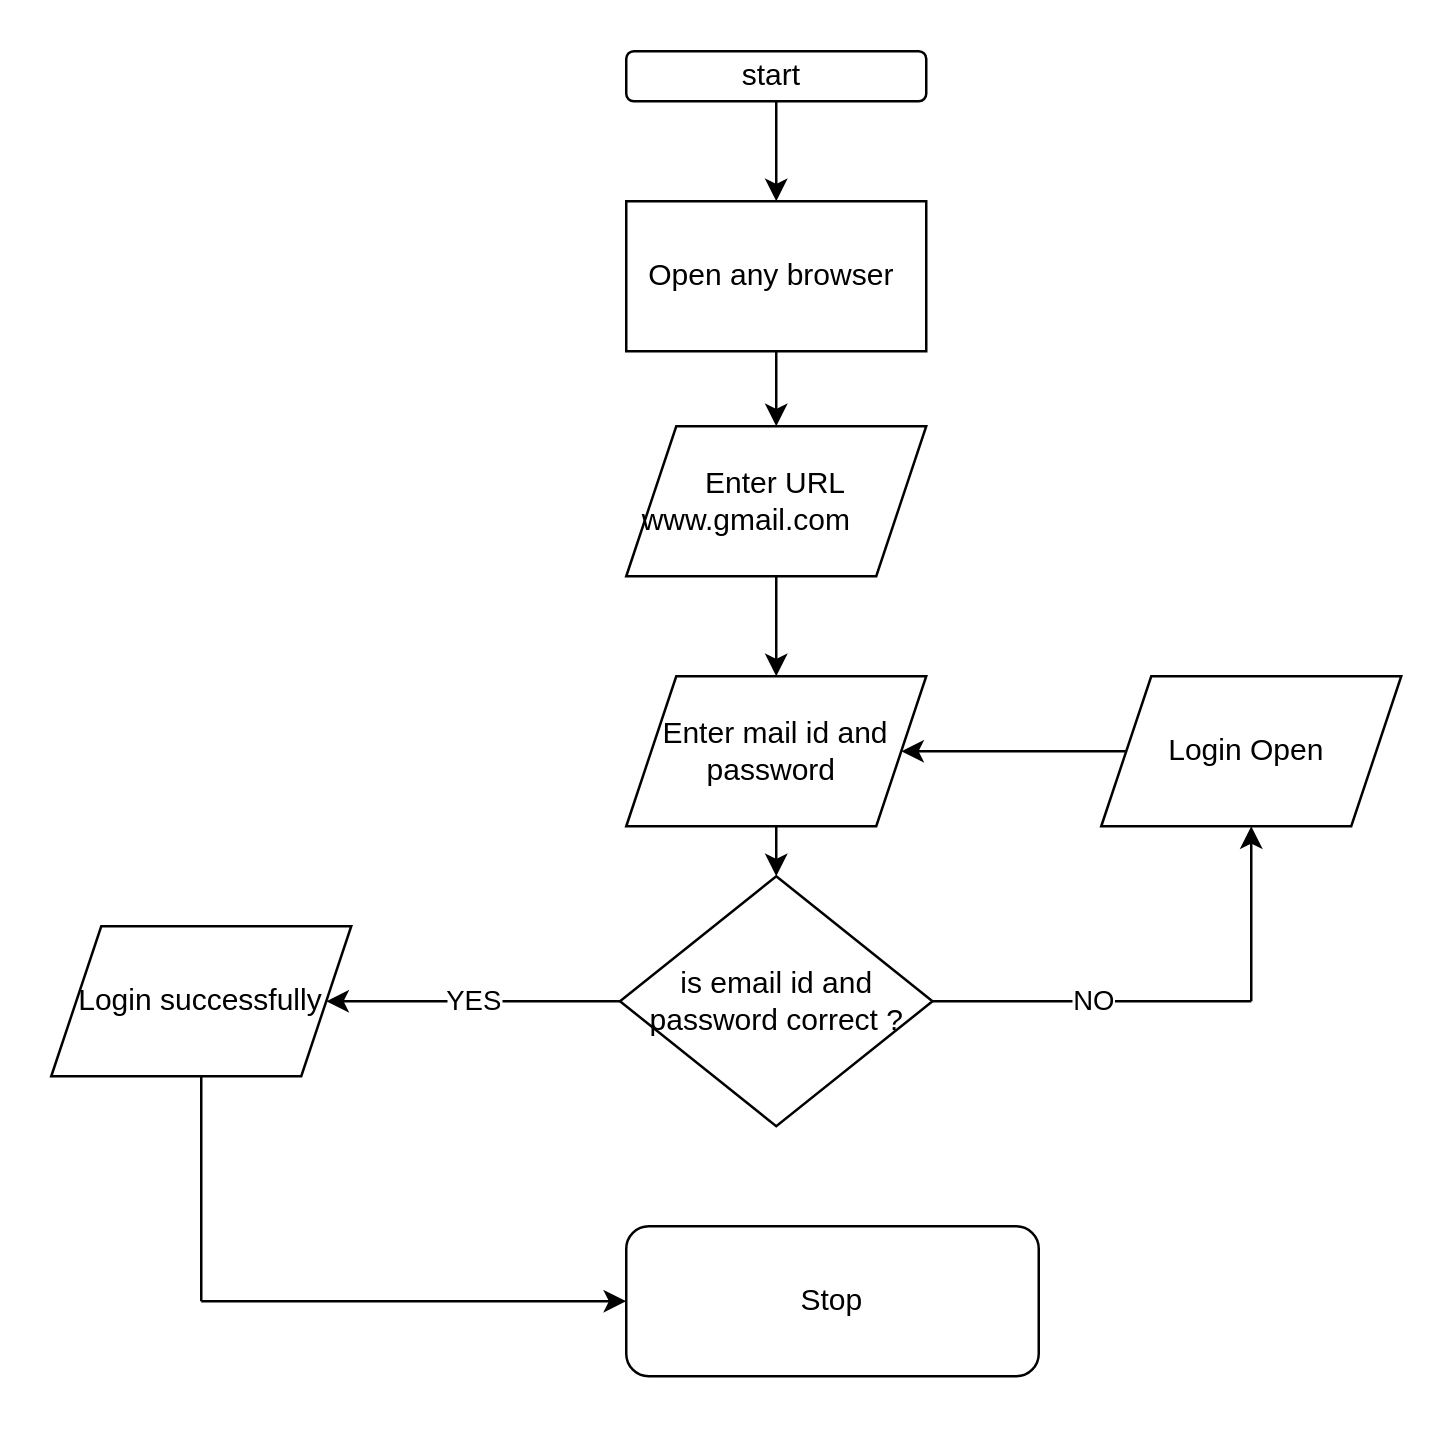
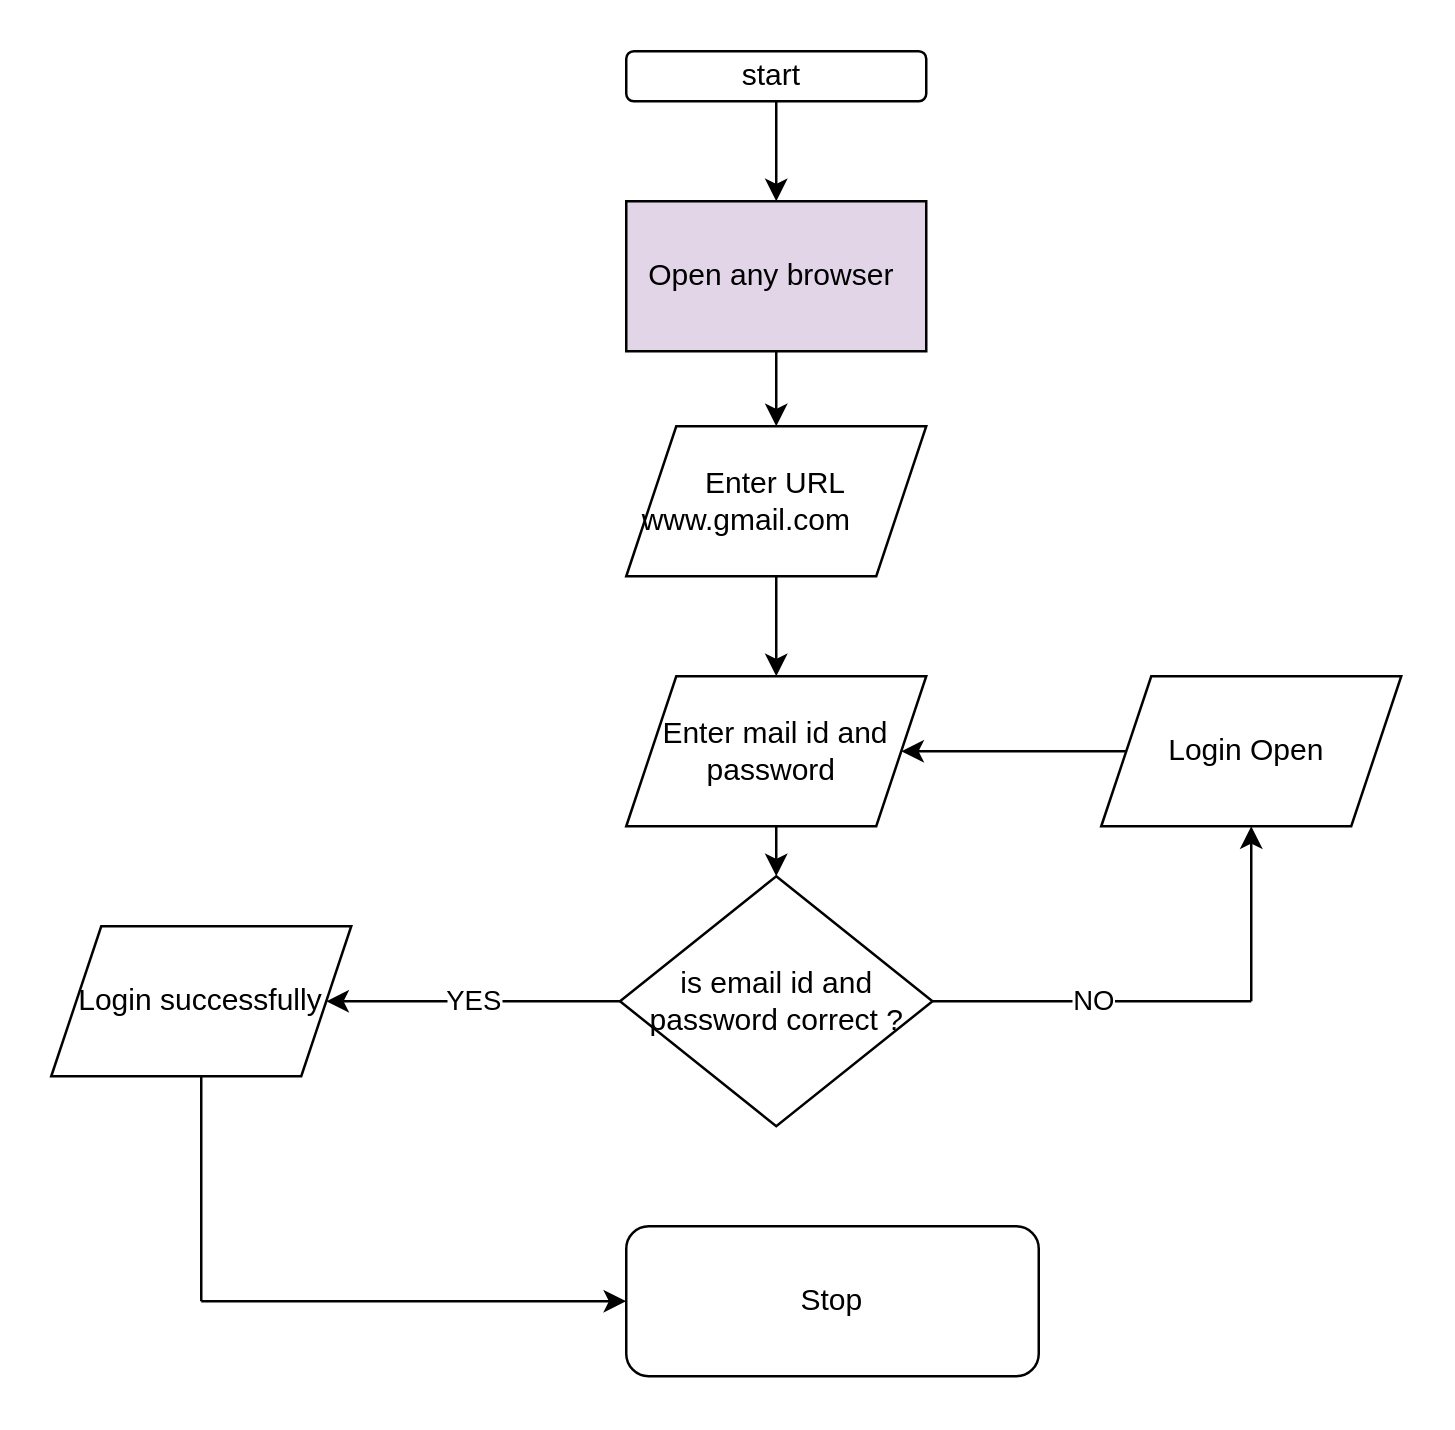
(776, 276) -> (776, 276)
